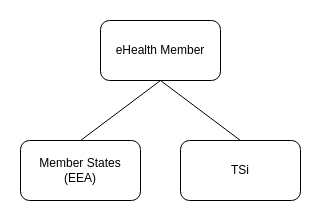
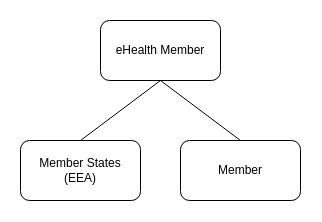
(241, 171) -> (241, 171)
